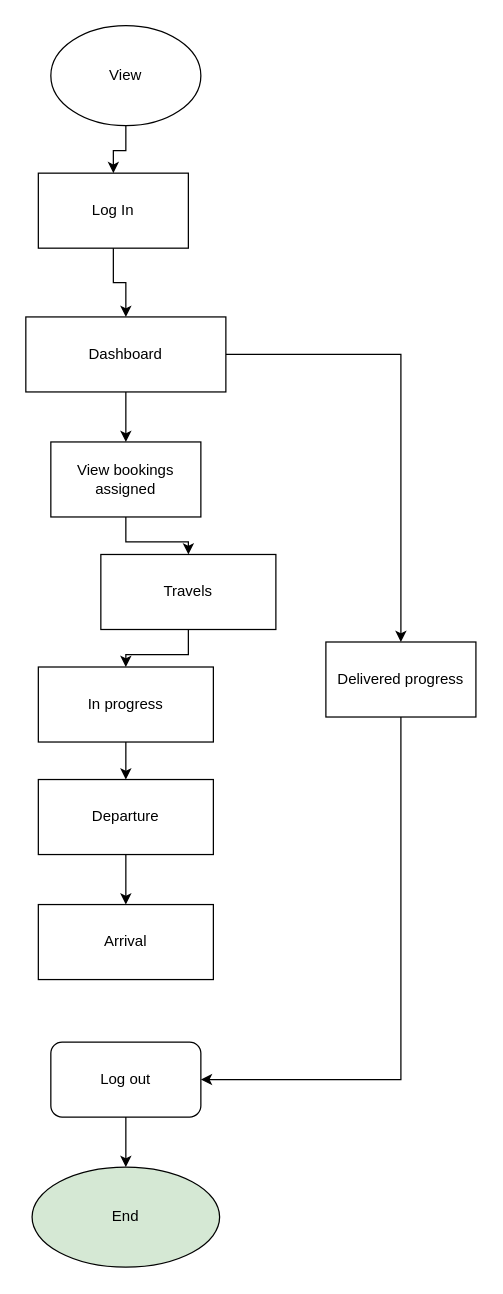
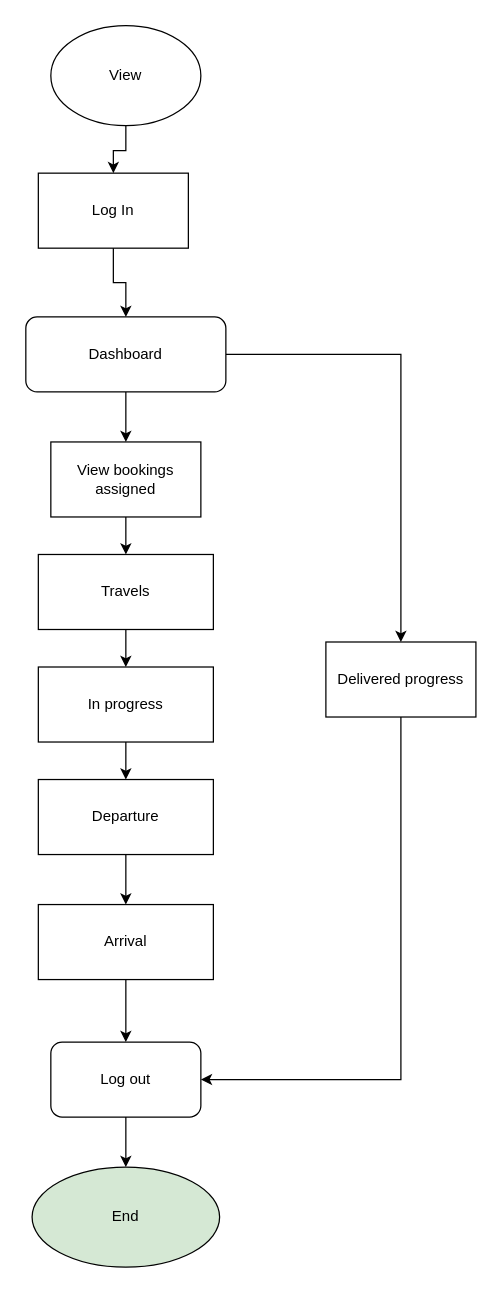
(126, 354) -> (126, 354)
(188, 592) -> (126, 592)
none -> (126, 1007)
